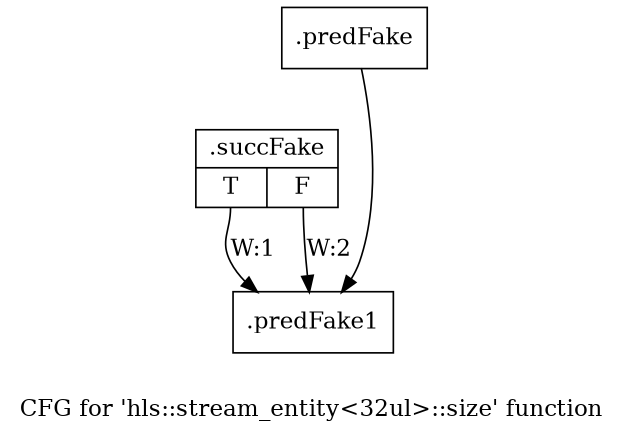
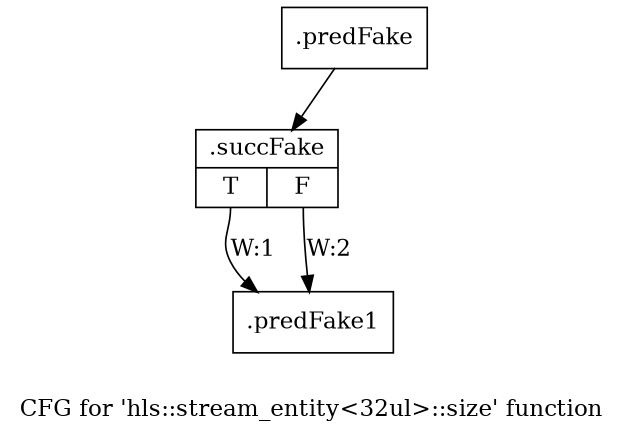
(372, 175) -> (318, 92)
